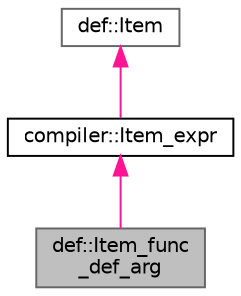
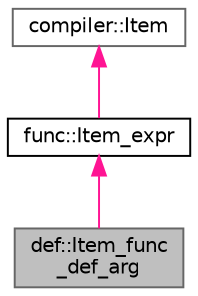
(121, 27) -> (99, 27)
(121, 137) -> (99, 137)
